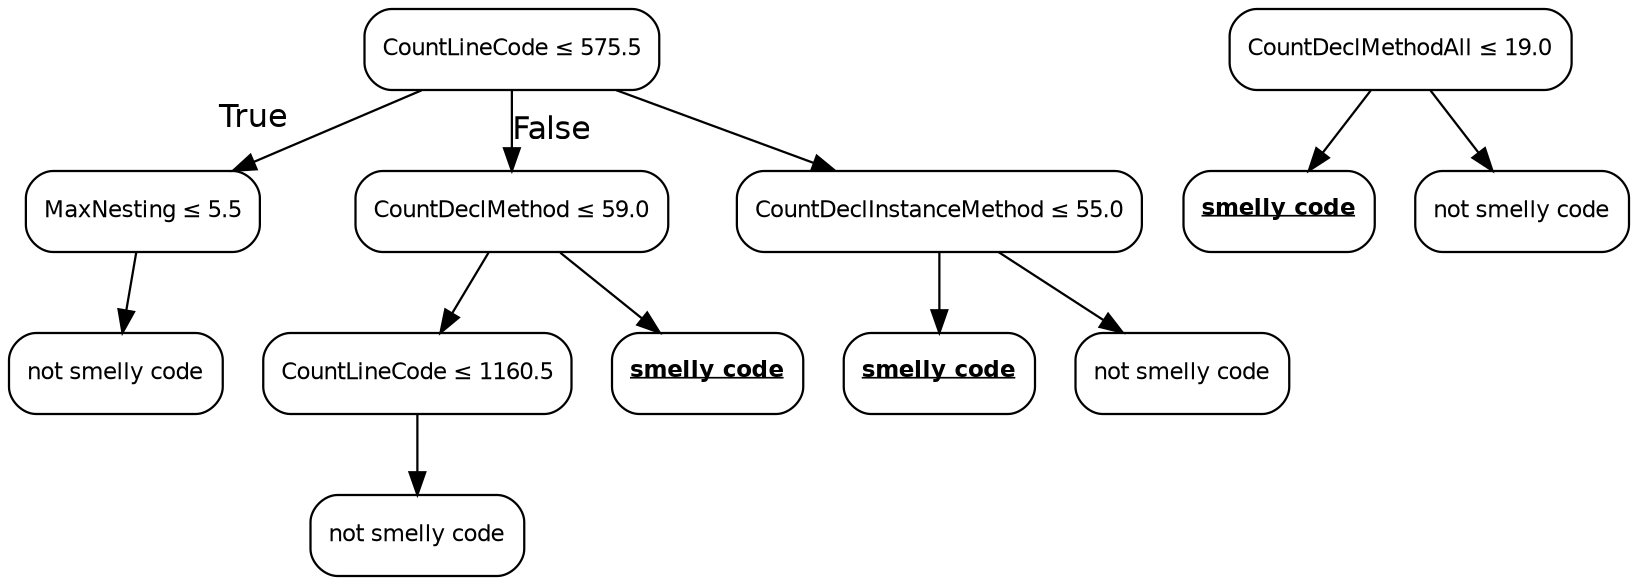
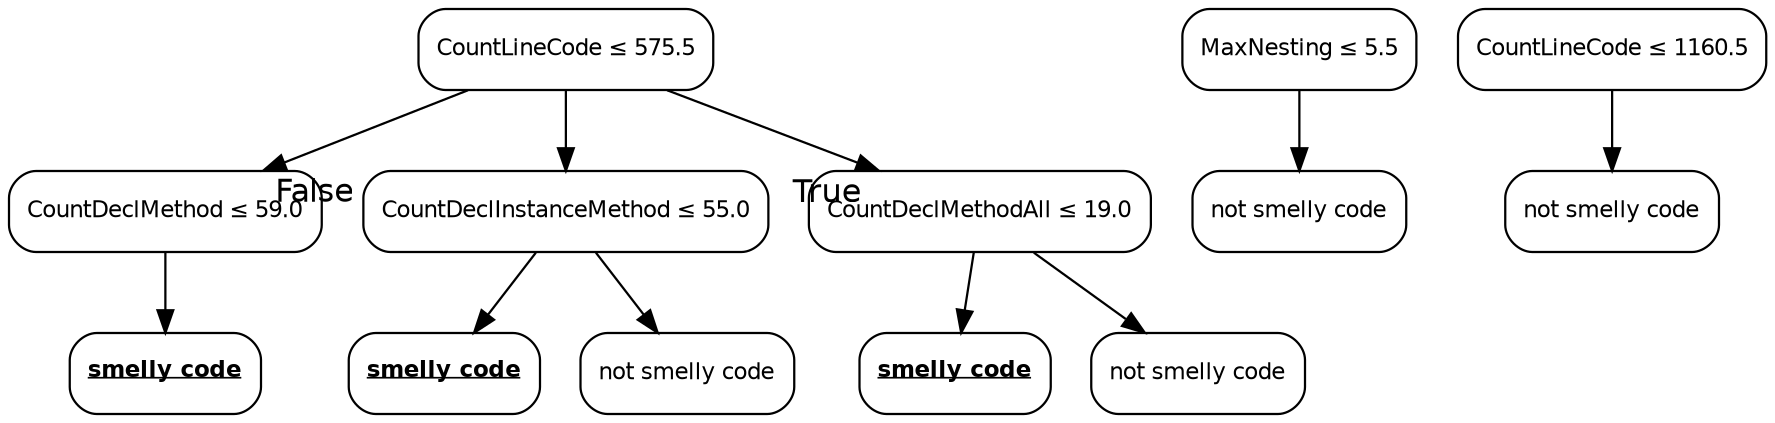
(338, 126) -> (762, 126)
(470, 283) -> none
